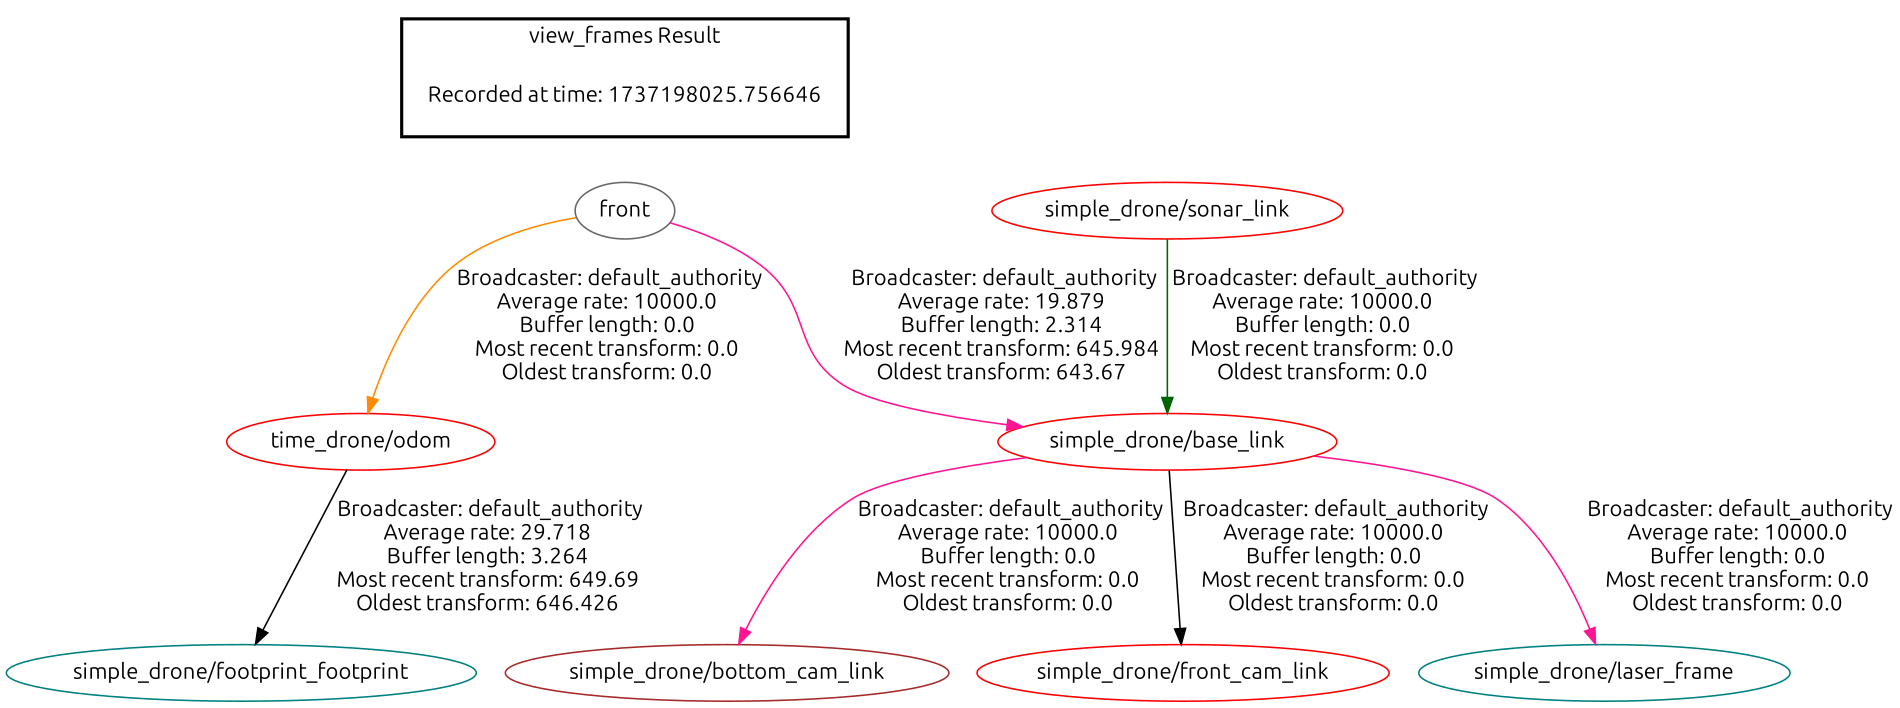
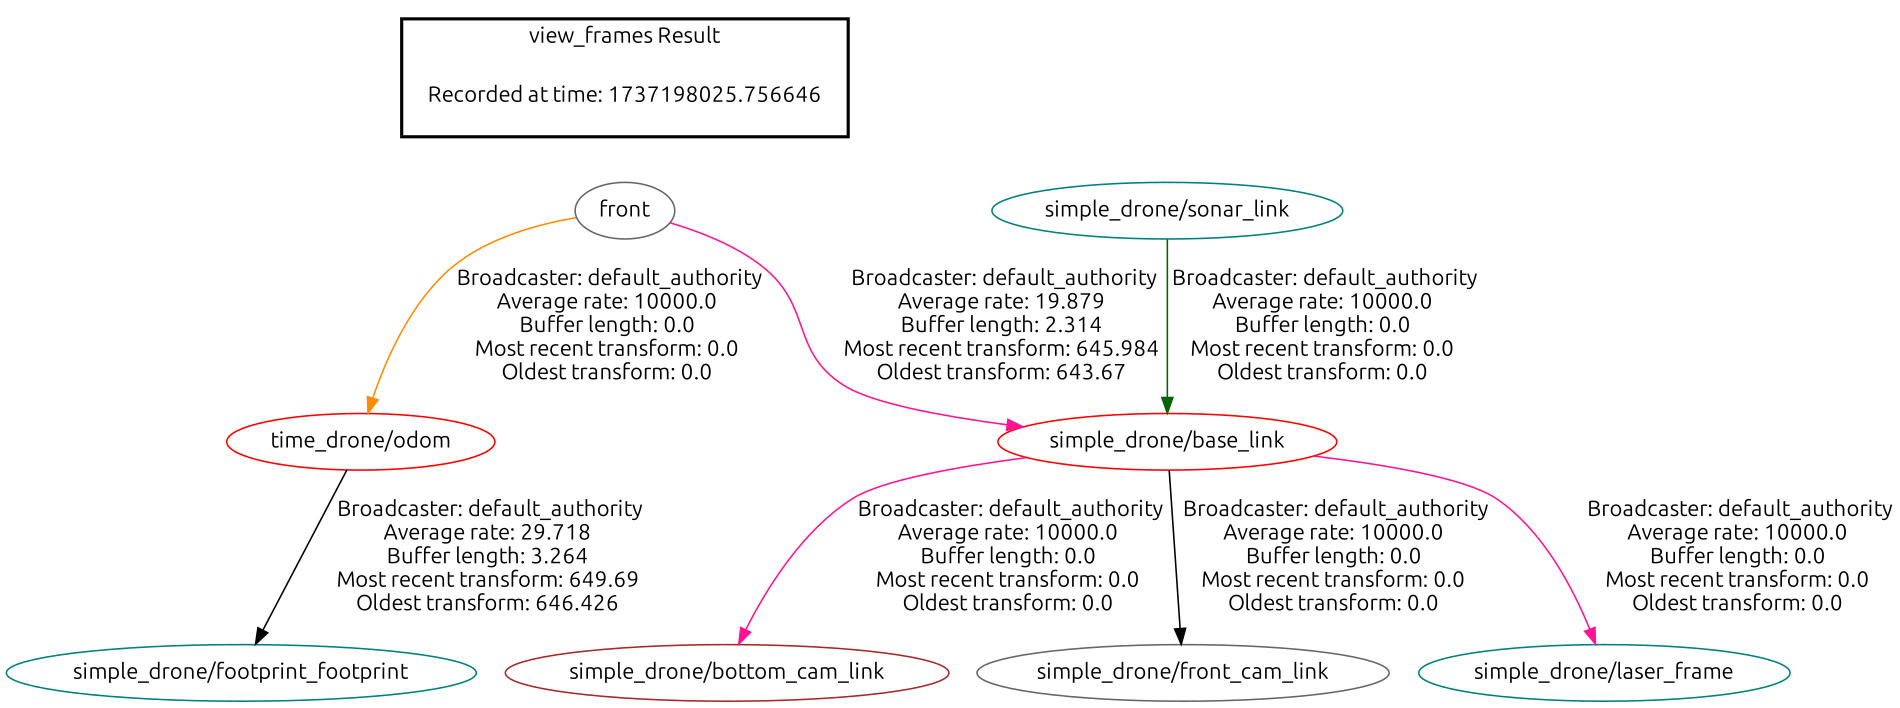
(1167, 211) -> (1167, 211)
(1183, 673) -> (1183, 673)
